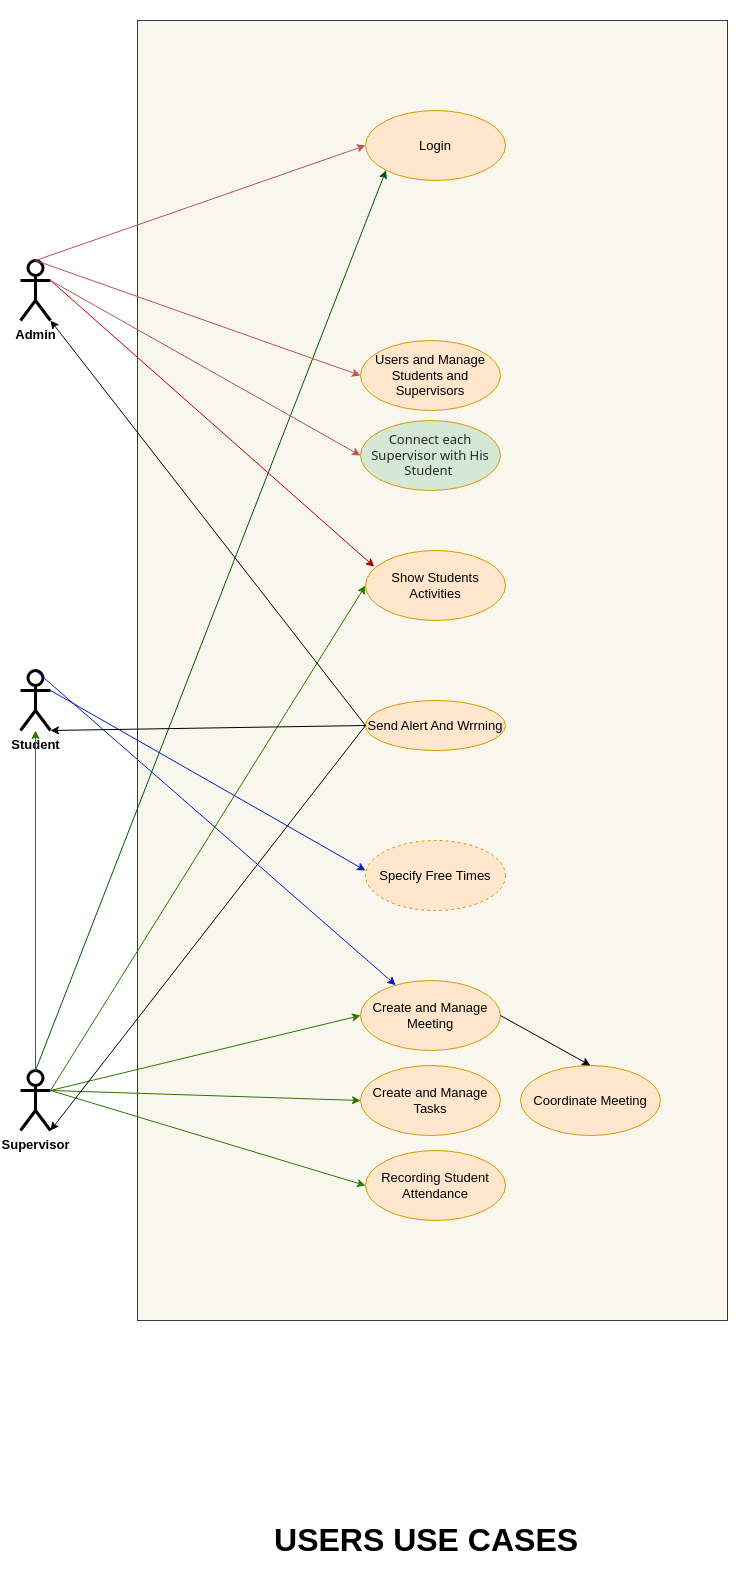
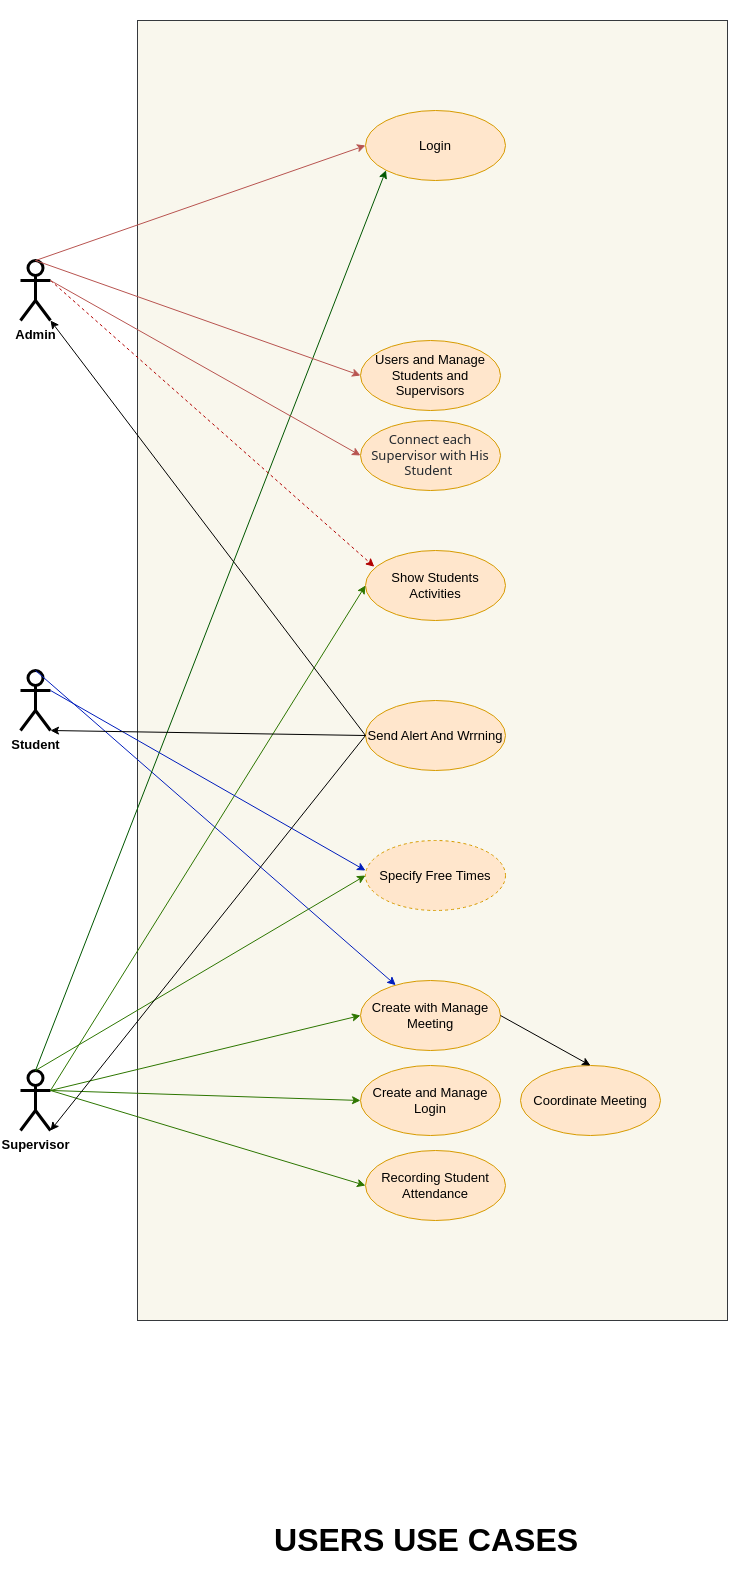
(212, 423) -> (212, 423)
(431, 456) -> (431, 456)
(436, 726) -> (436, 736)
(36, 900) -> (258, 939)
(431, 1016) -> (431, 1016)
(431, 1101) -> (431, 1101)
